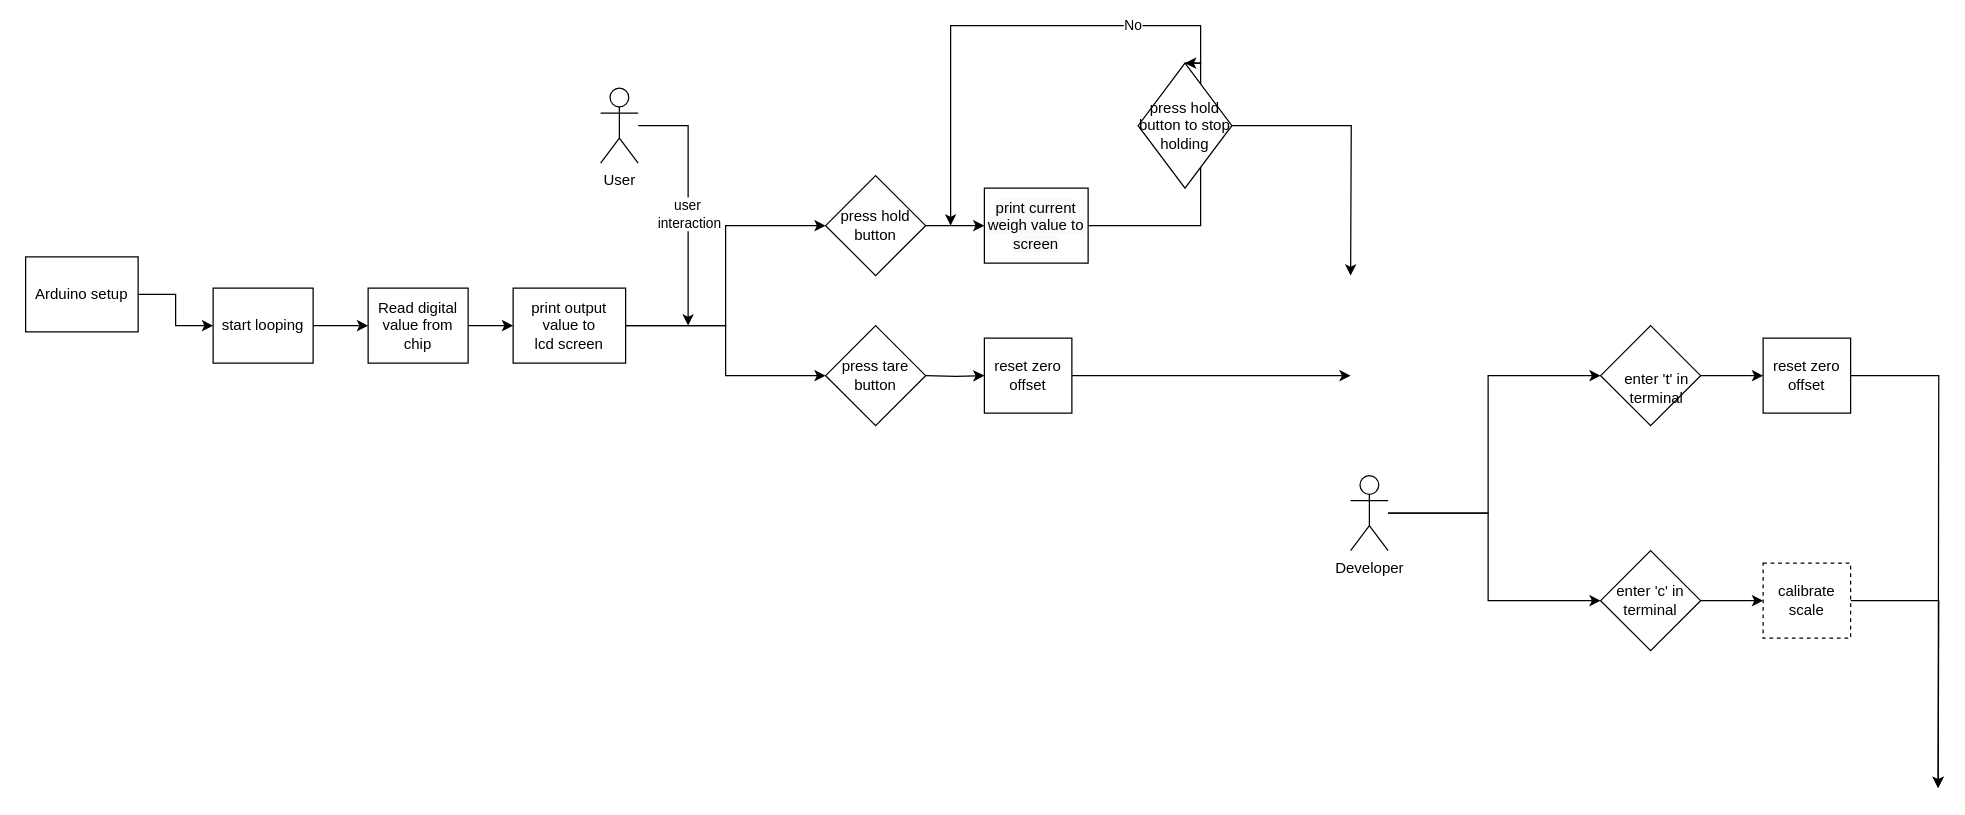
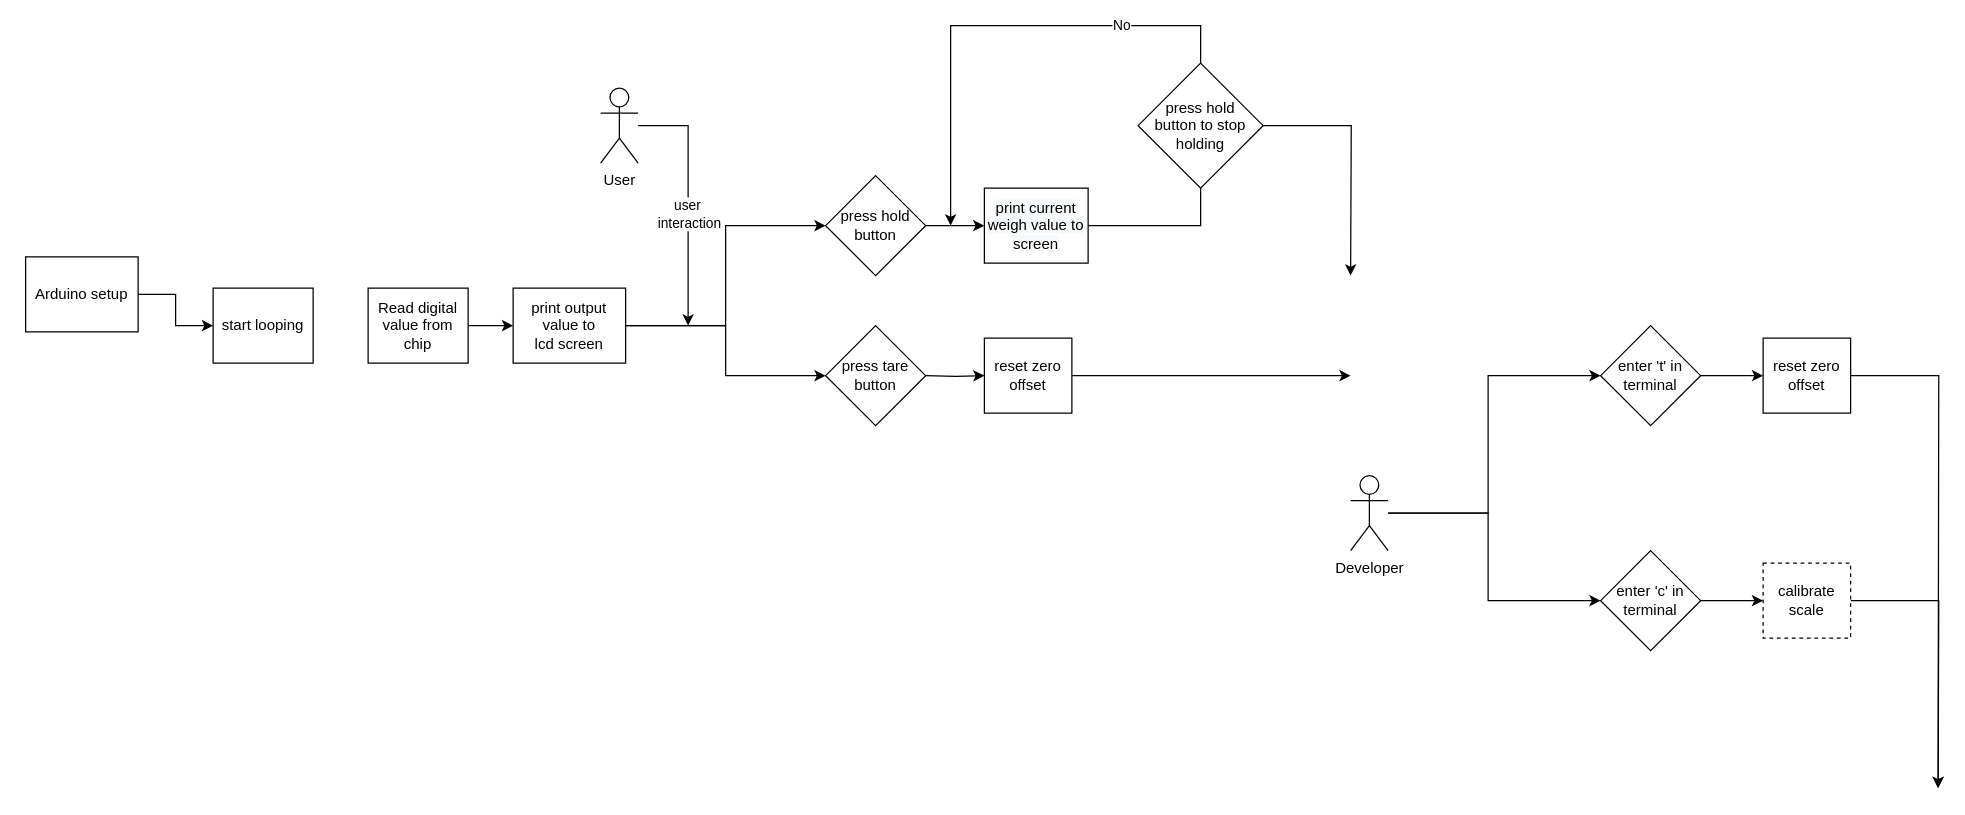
(1185, 126) -> (1201, 126)
(336, 326) -> none
(1657, 388) -> (1651, 376)
